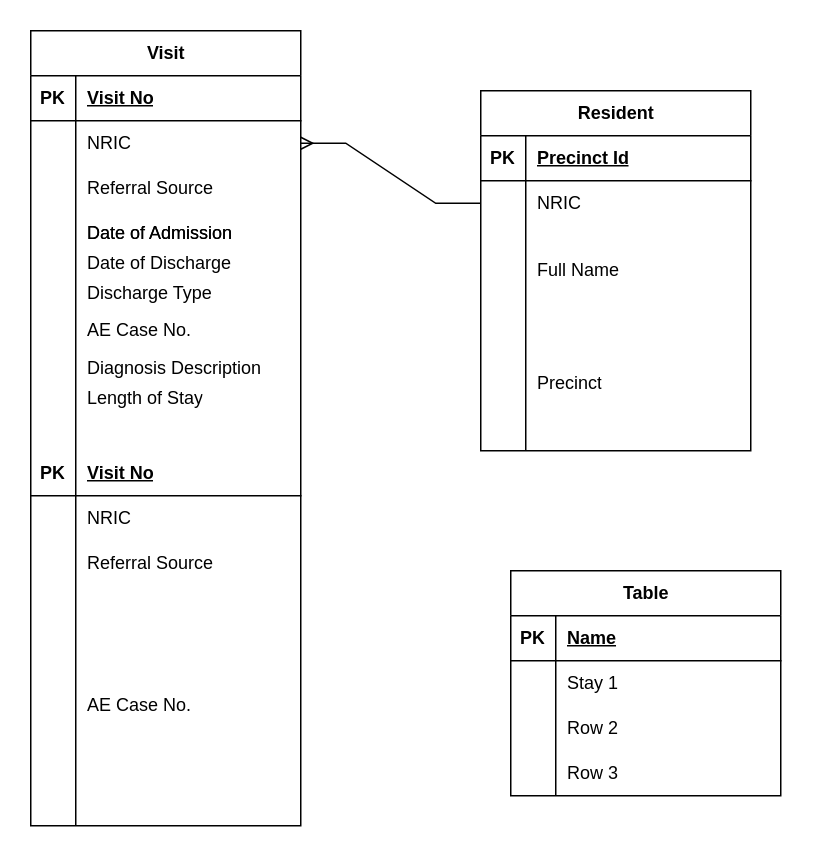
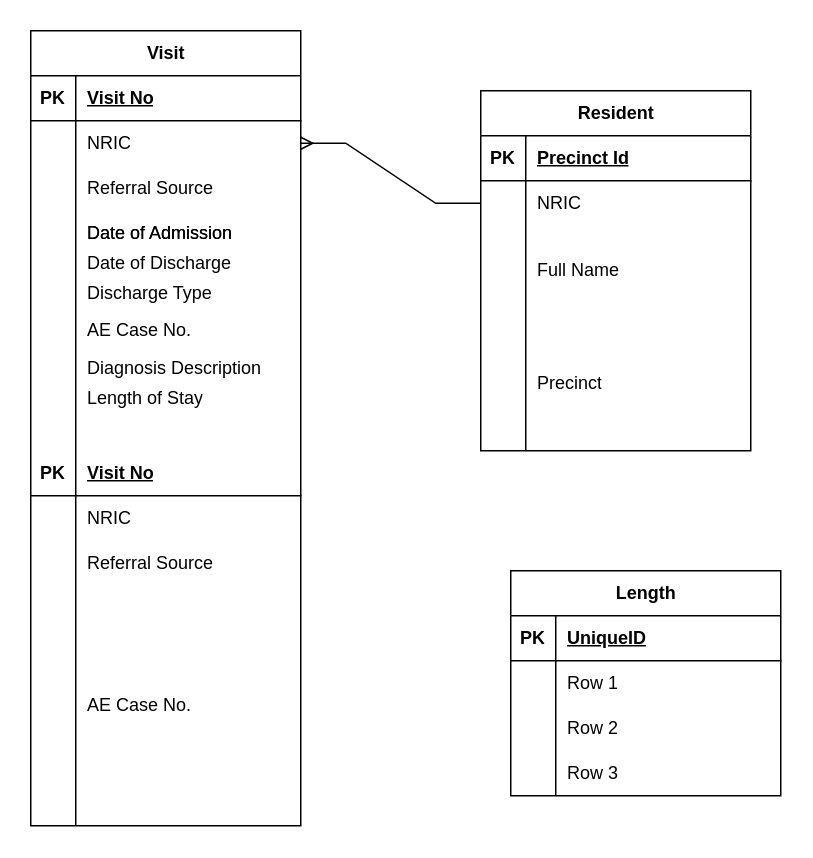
(647, 593) -> (647, 593)
(588, 638) -> (606, 638)
(596, 683) -> (591, 683)
